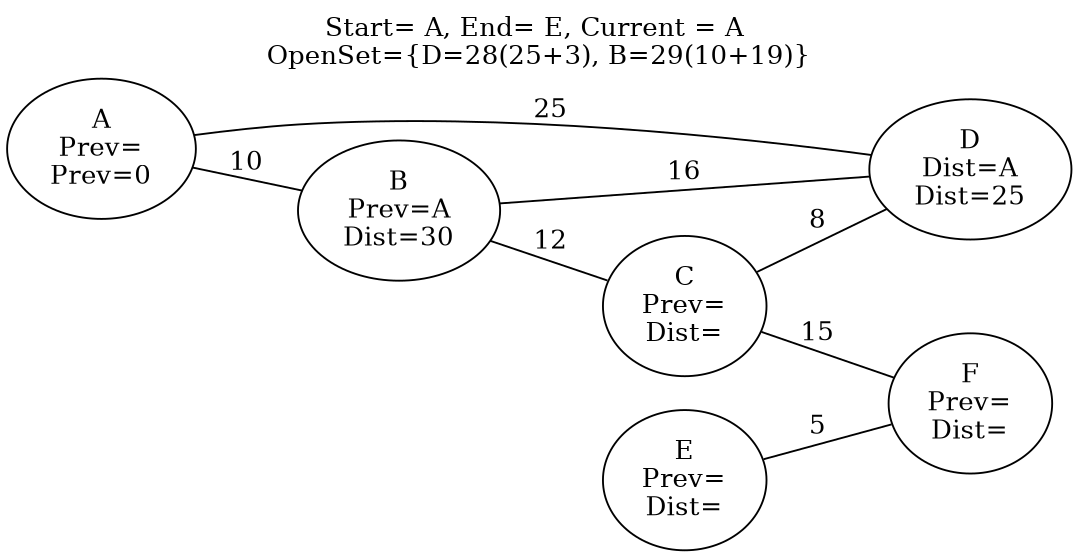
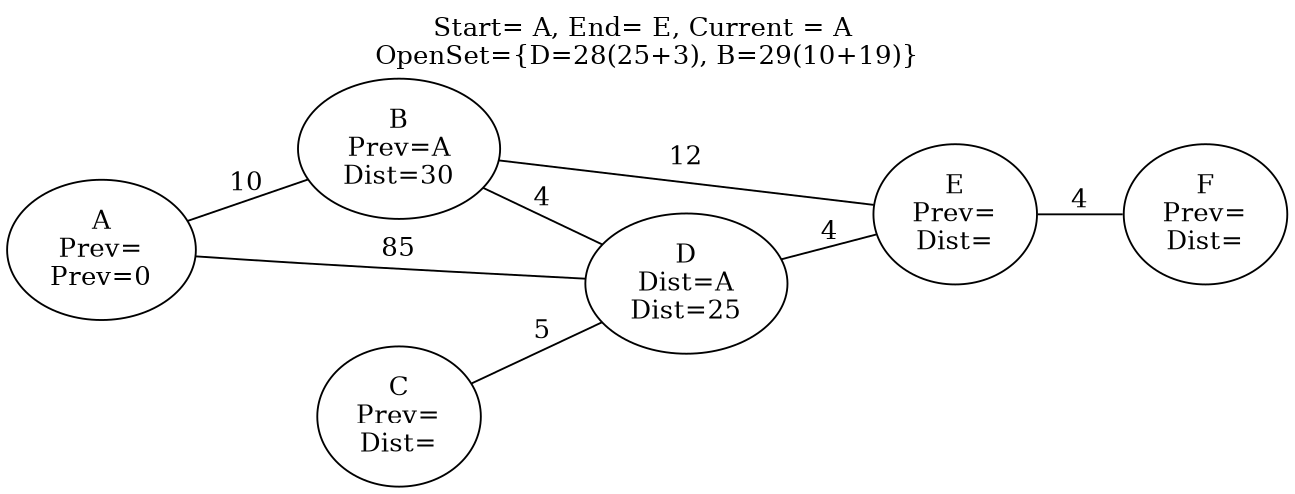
(551, 110) -> (399, 249)
(685, 172) -> (543, 198)
(818, 221) -> (543, 331)
none -> (829, 247)
(549, 261) -> (686, 183)
(828, 355) -> none
(818, 427) -> (1080, 200)
